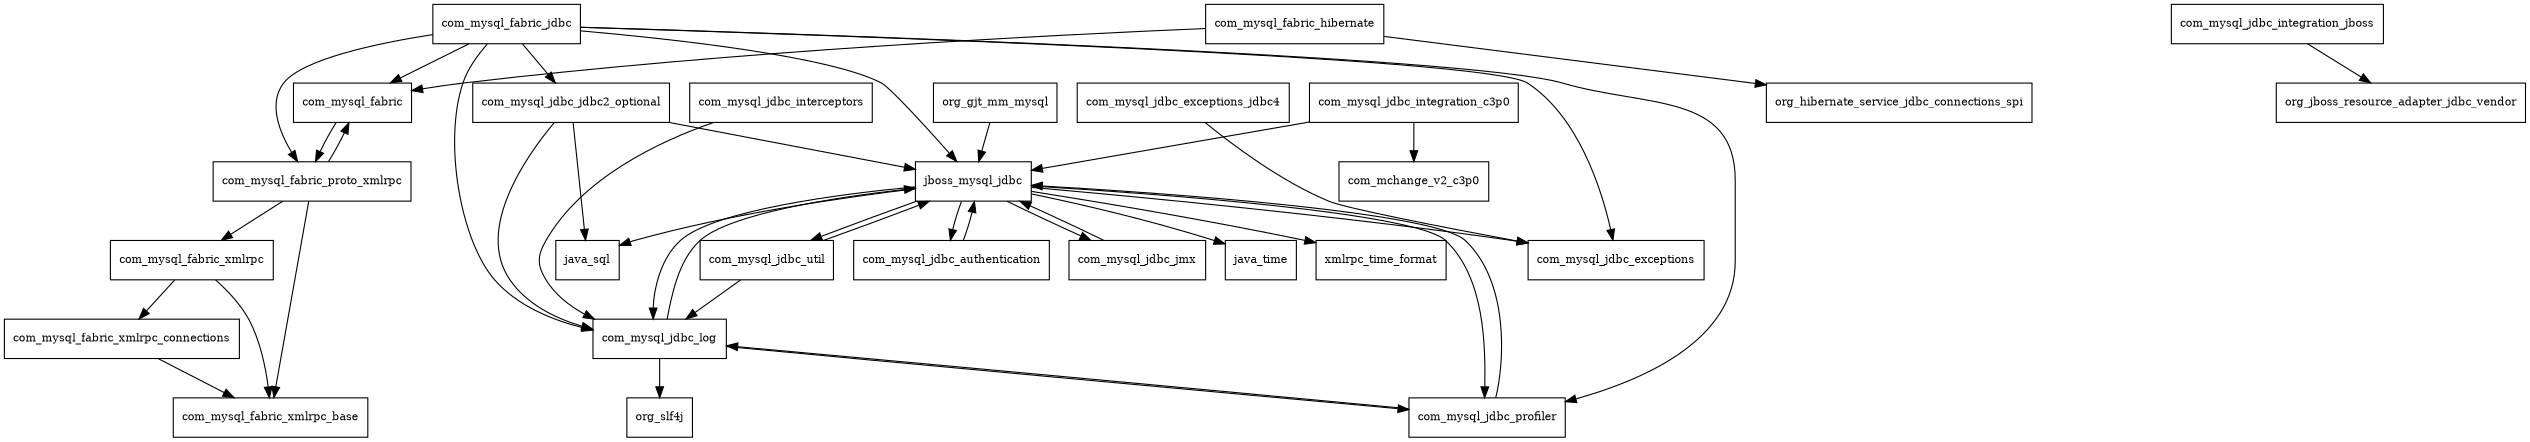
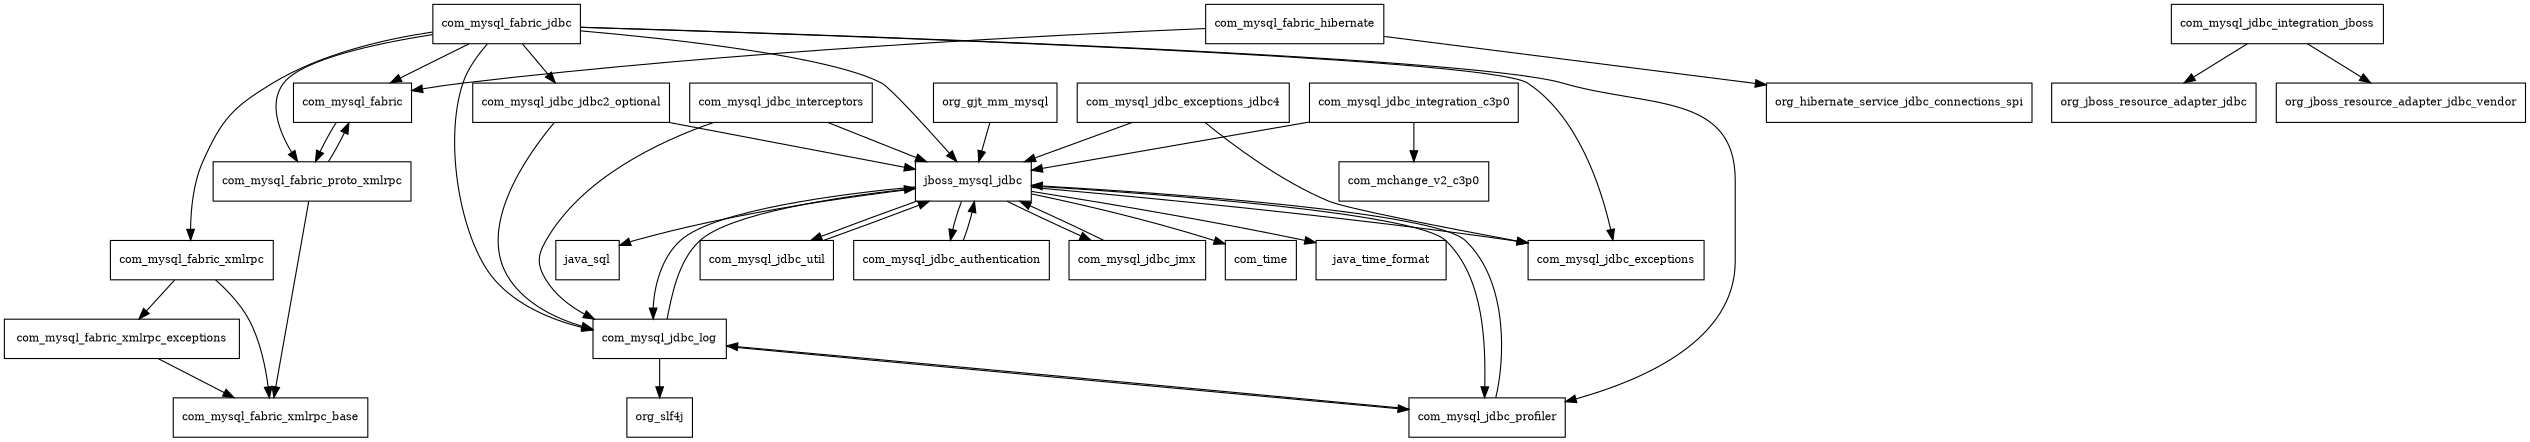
none -> (2154, 103)
none -> (872, 140)
none -> (1084, 140)
(579, 176) -> none
(257, 218) -> (269, 85)
(1261, 260) -> (1261, 260)
(1381, 260) -> (1381, 260)
(718, 296) -> none
(122, 339) -> (122, 339)
